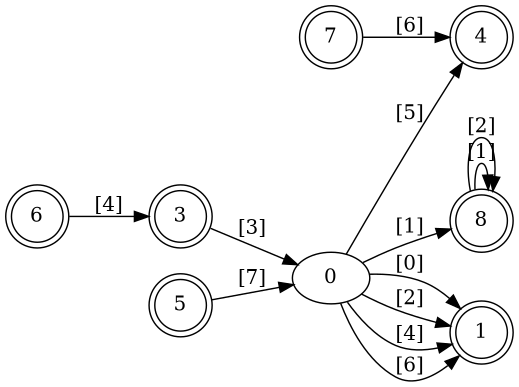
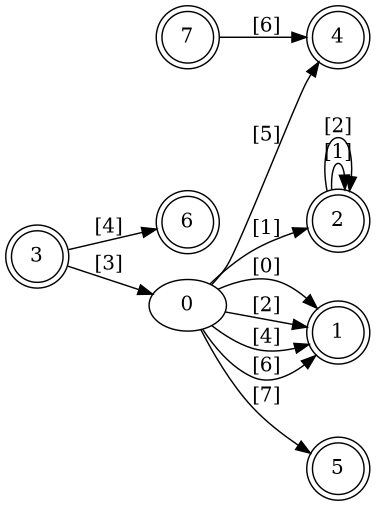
(102, 216) -> (106, 241)
(482, 221) -> (338, 221)
(246, 294) -> (241, 394)
